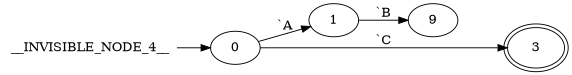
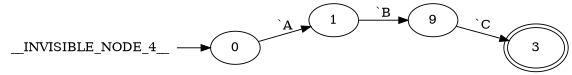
(379, 48) -> (478, 32)
